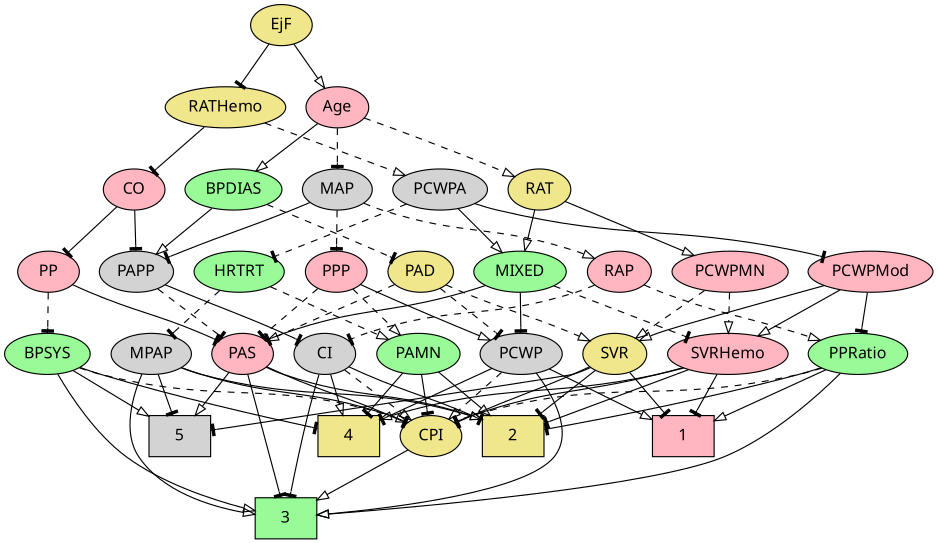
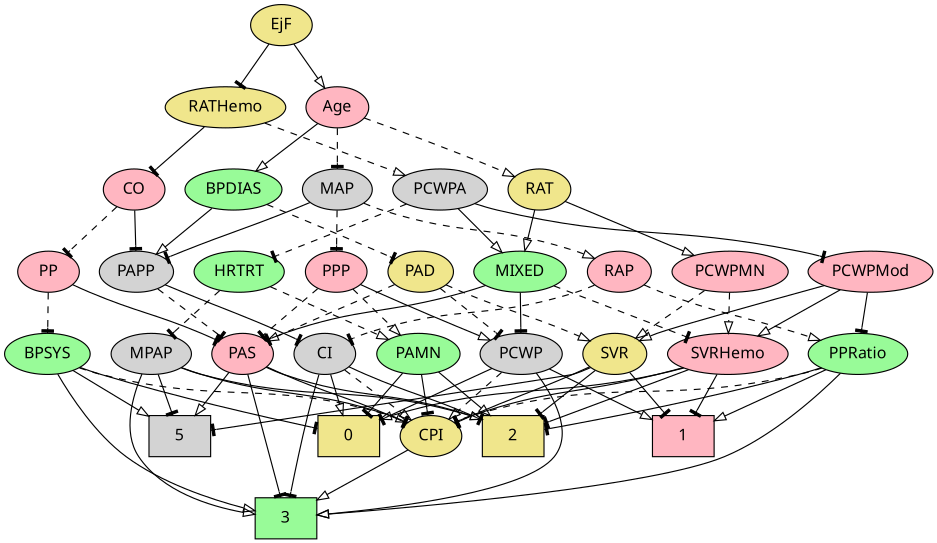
(93, 229) -> (93, 229)
(349, 436) -> (349, 436)
